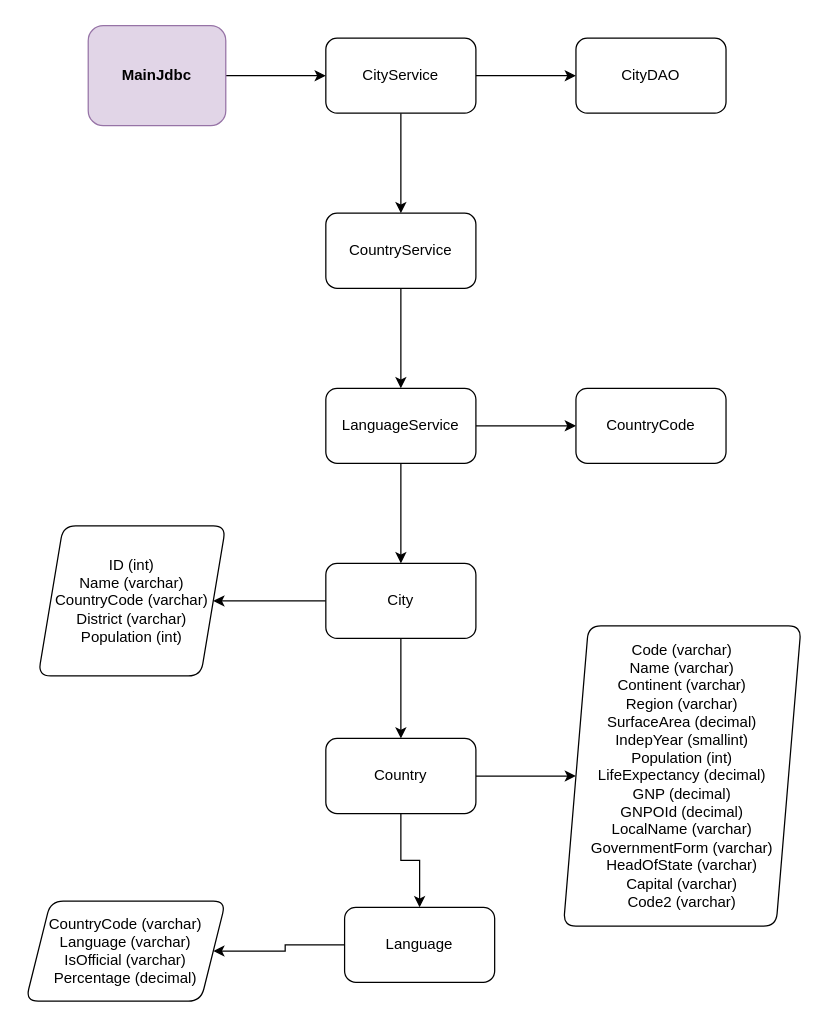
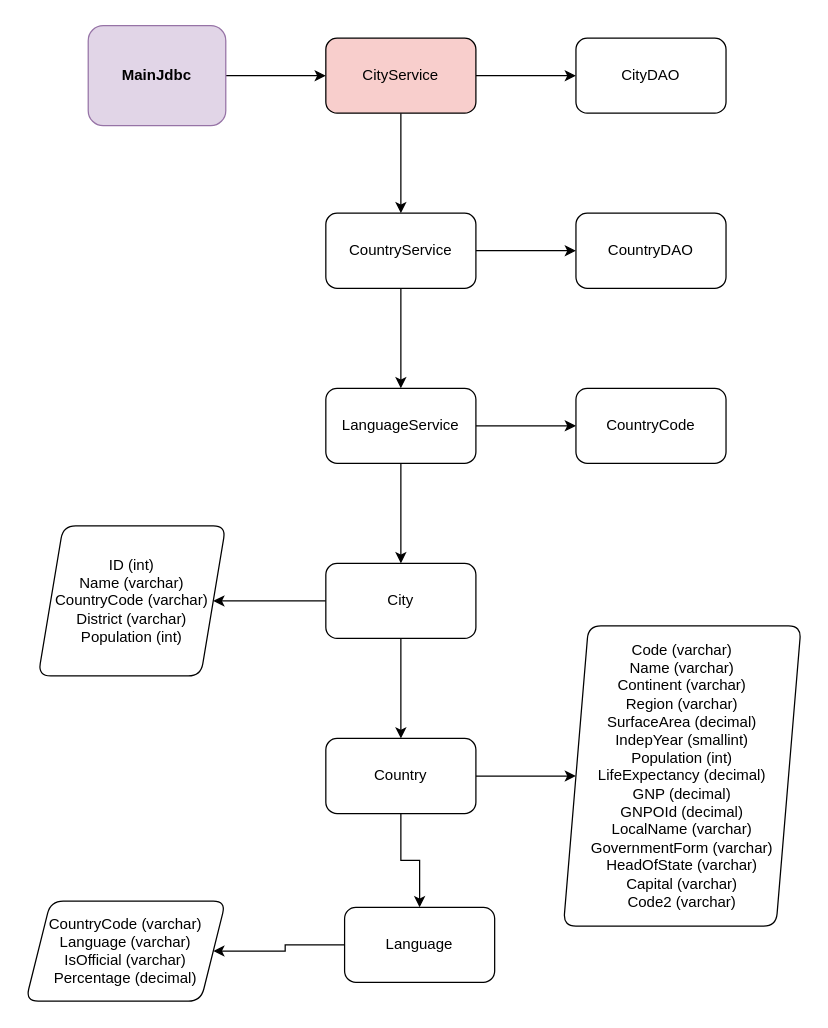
(401, 76) -> (401, 76)
none -> (522, 251)
none -> (651, 251)
